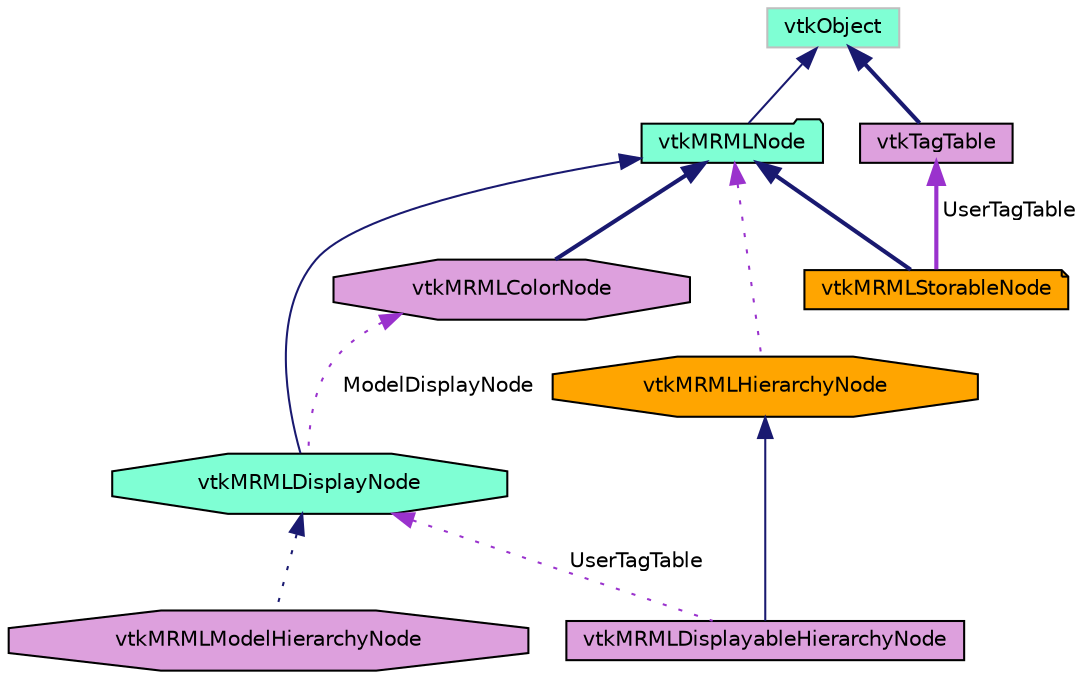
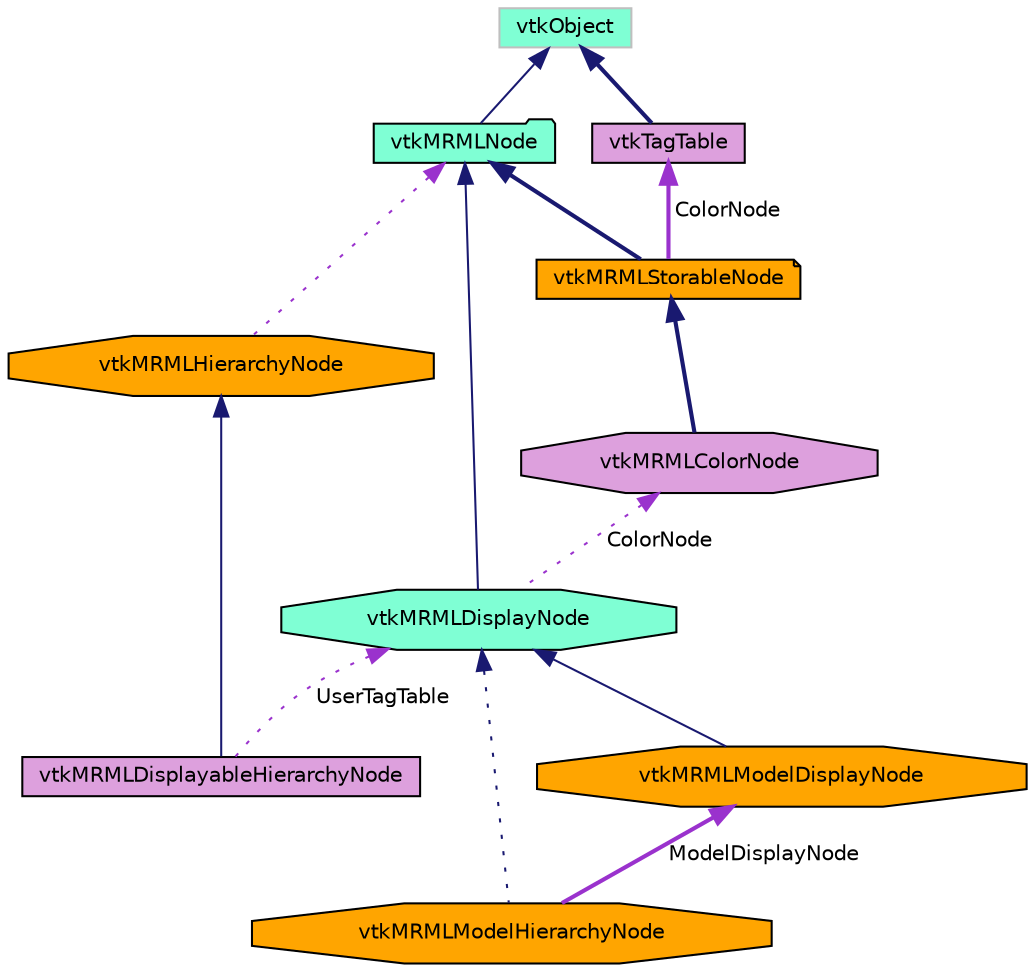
(1006, 211) -> (725, 211)
(621, 217) -> (685, 376)
(435, 387) -> (657, 541)
(269, 641) -> (512, 933)
none -> (782, 777)
